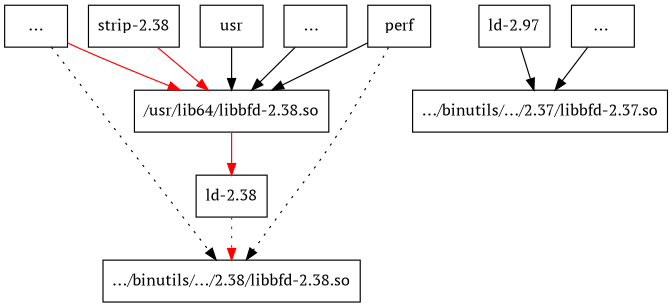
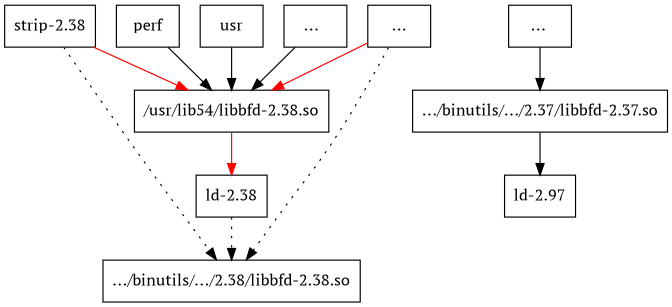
(526, 63) -> (540, 148)
(232, 111) -> (232, 111)
(326, 152) -> (135, 150)
(232, 233) -> (232, 233)
